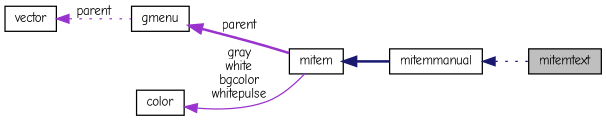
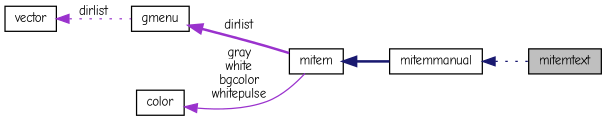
(94, 12) -> (94, 12)
(239, 26) -> (239, 26)
